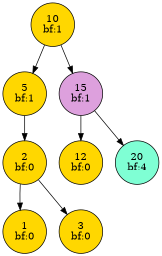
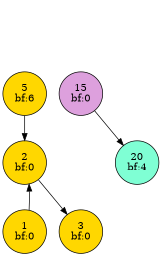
(53, 25) -> none
(25, 94) -> (25, 94)
(81, 94) -> (81, 94)
(81, 163) -> none
(20, 193) -> (29, 201)
